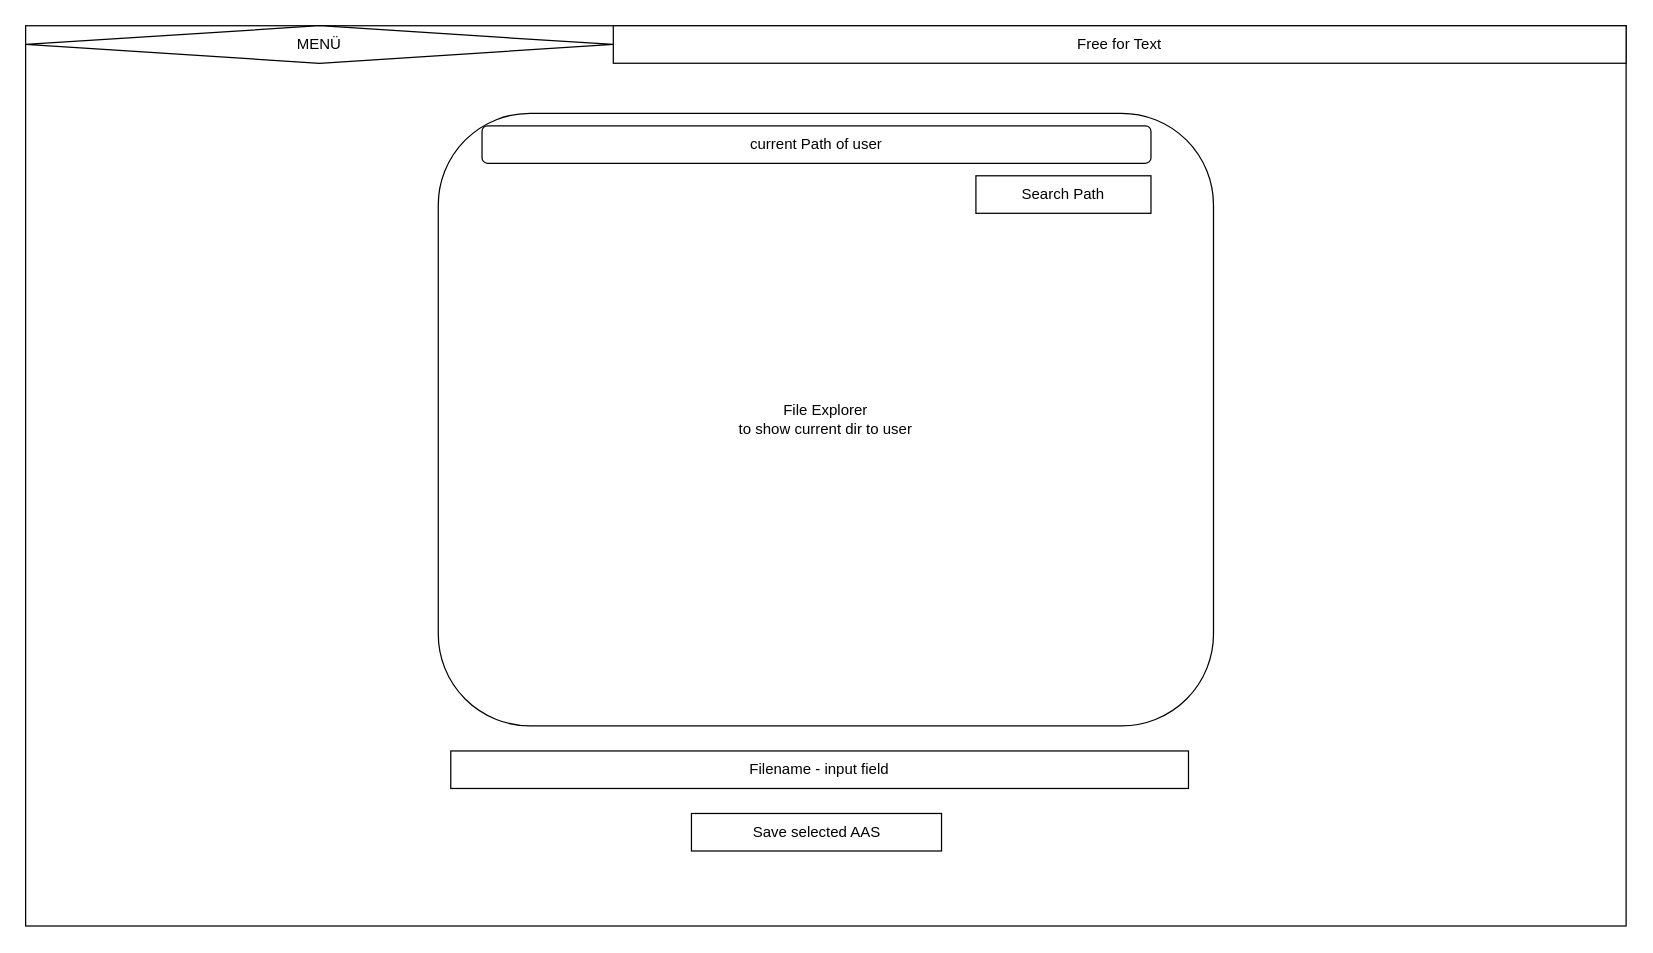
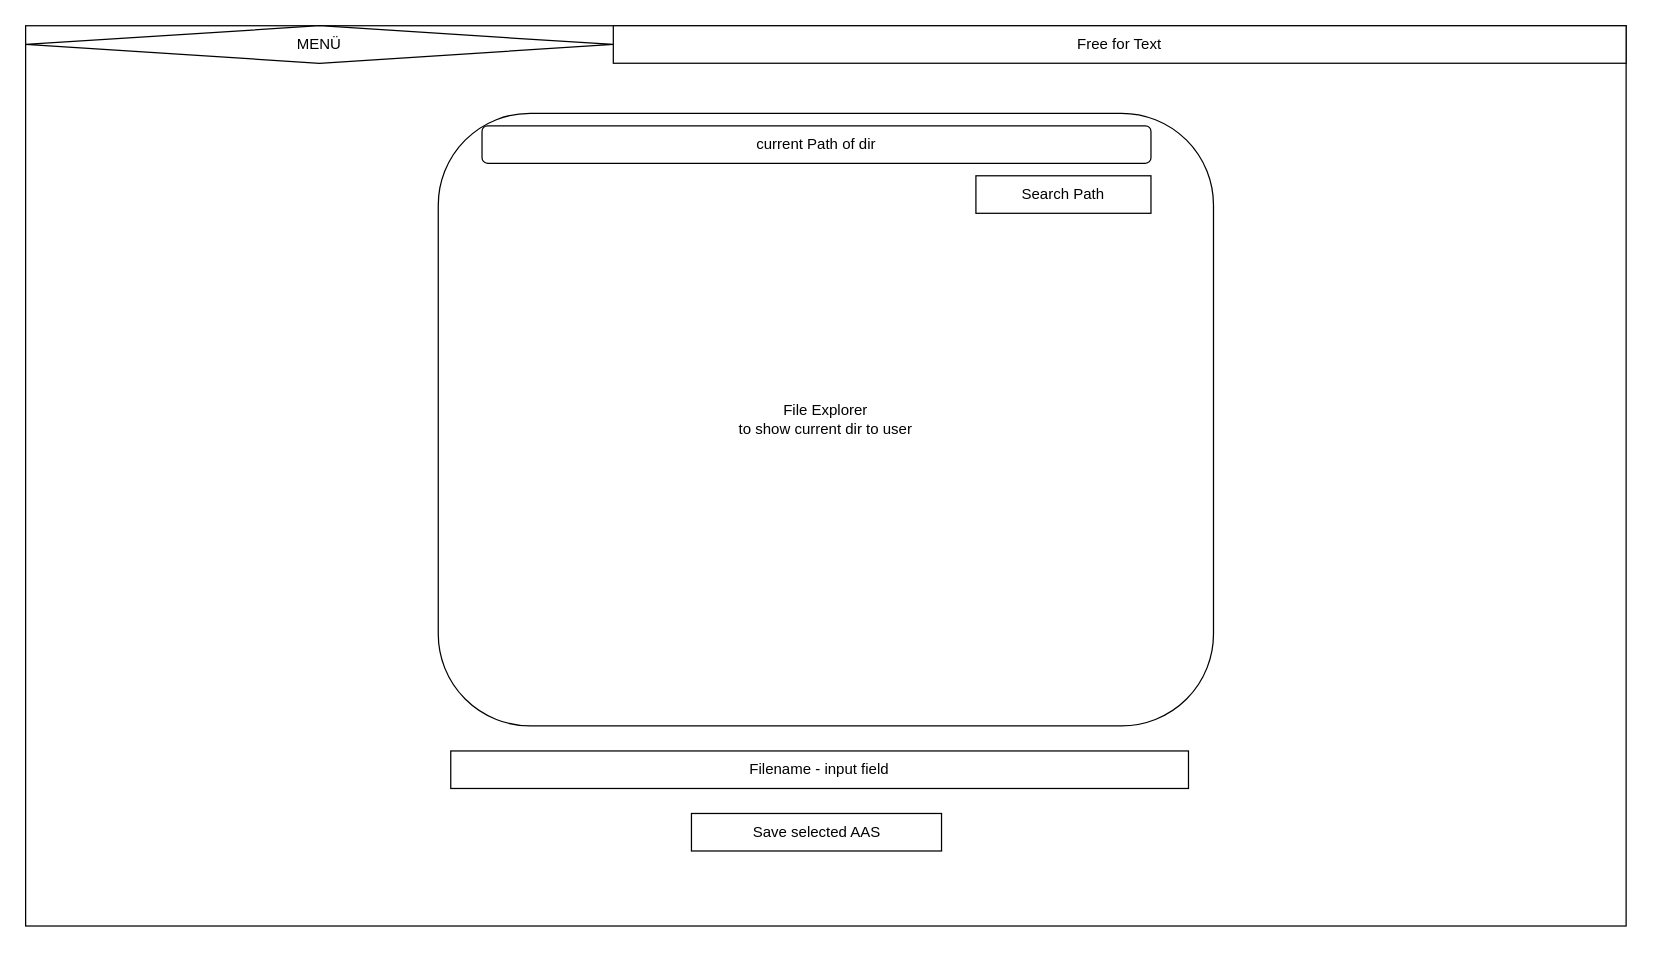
(816, 144) -> (816, 144)
